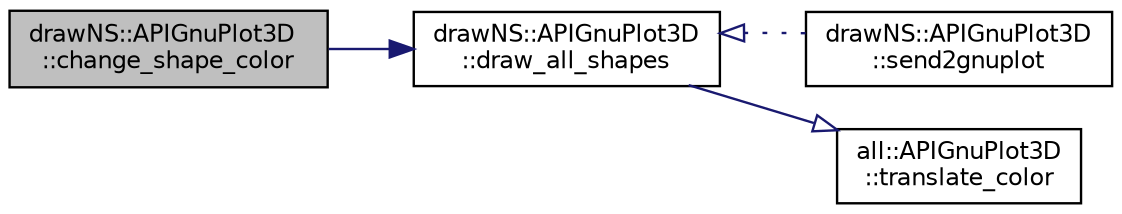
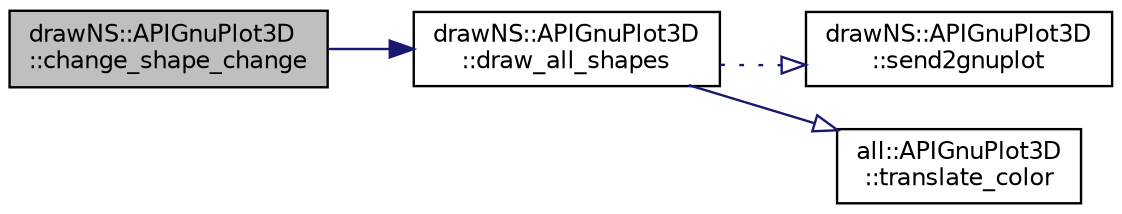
(775, 33) -> (751, 65)
(169, 49) -> (169, 49)
